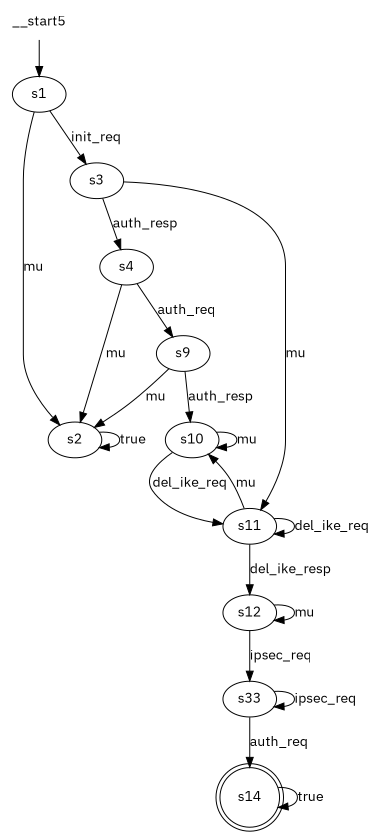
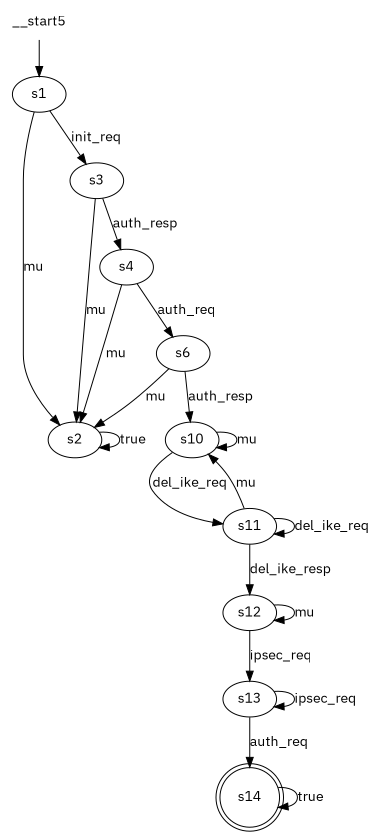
(286, 286) -> (86, 305)
(183, 354) -> (183, 354)
(250, 699) -> (250, 699)
